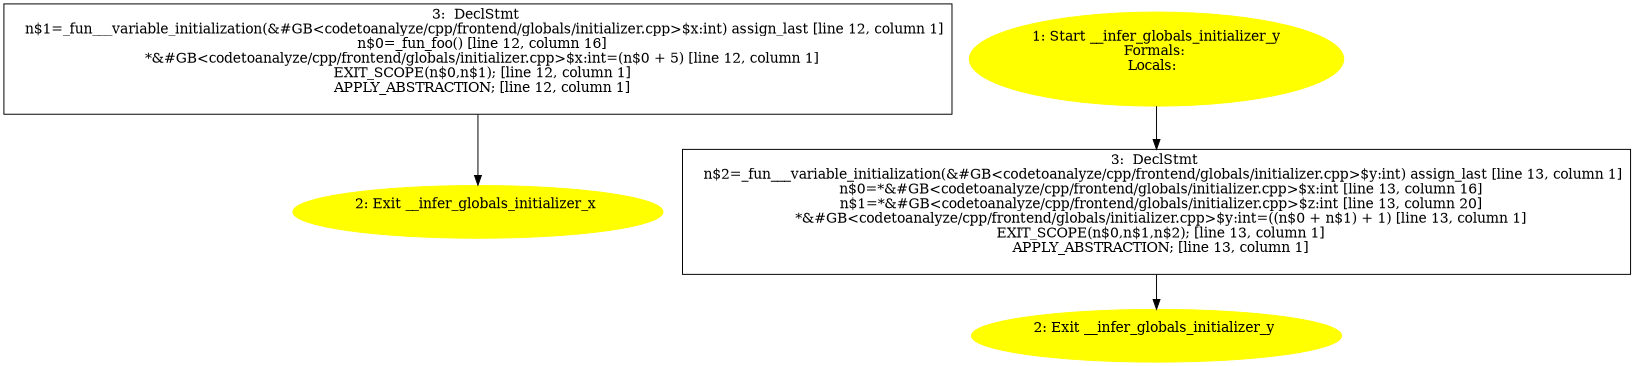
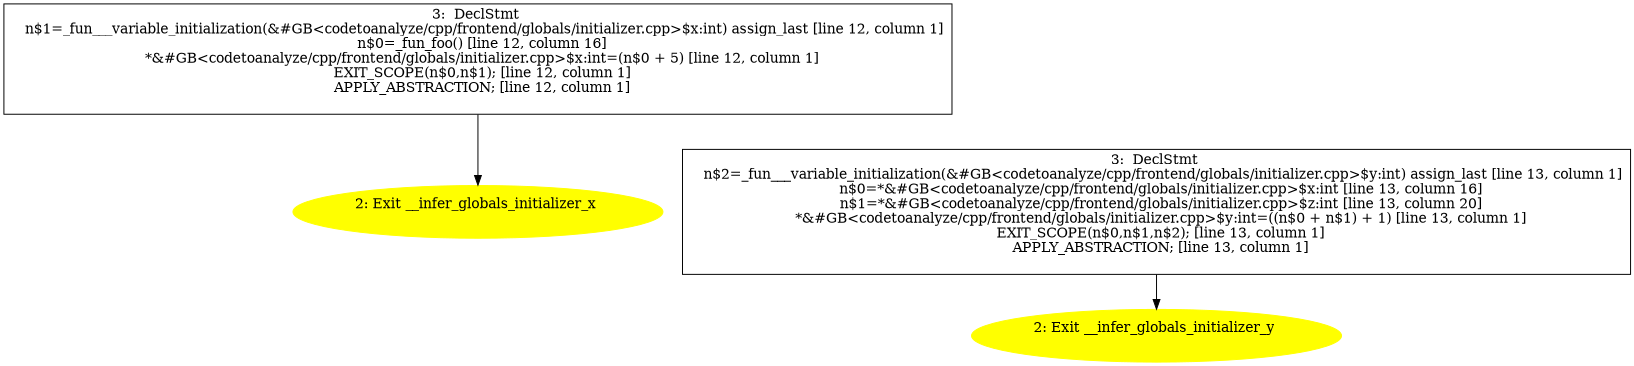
(1157, 59) -> none
